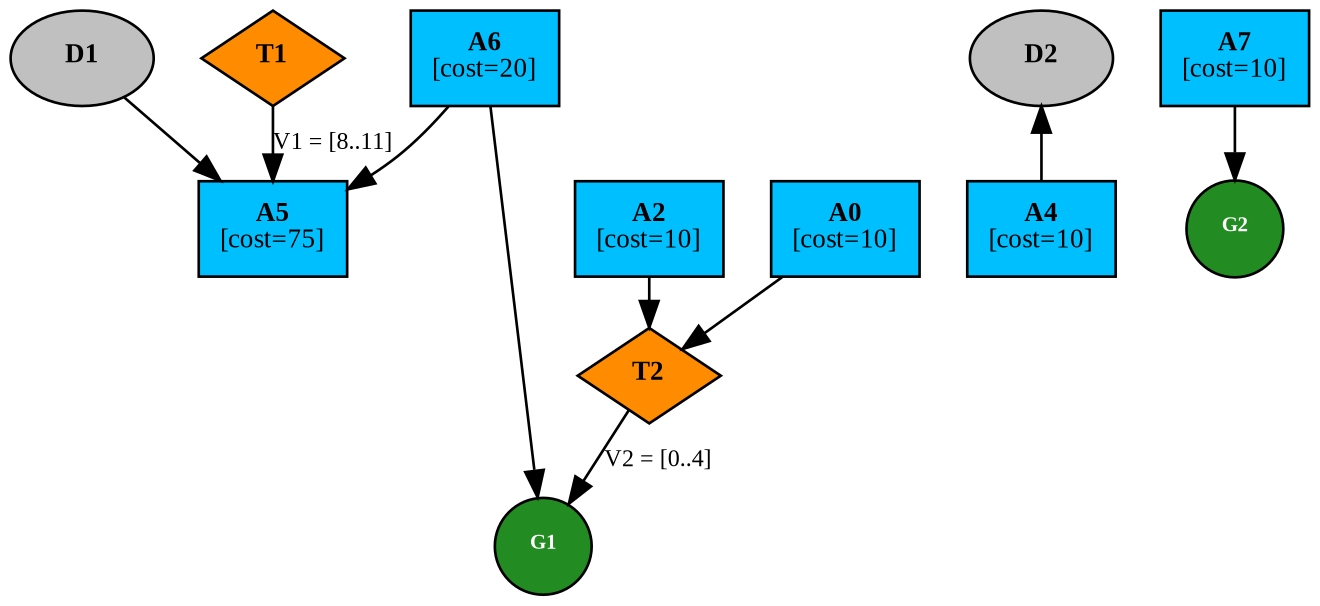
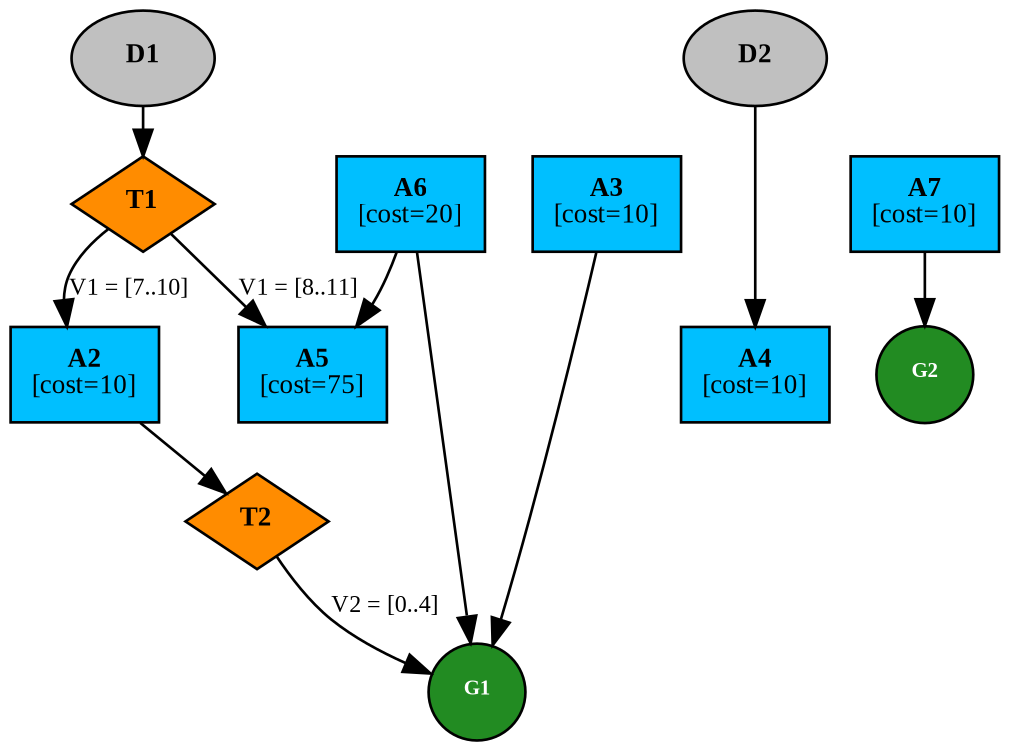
(162, 130) -> (143, 118)
(1041, 157) -> (755, 203)
none -> (607, 204)
(845, 229) -> none
none -> (78, 260)
